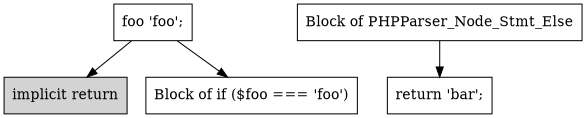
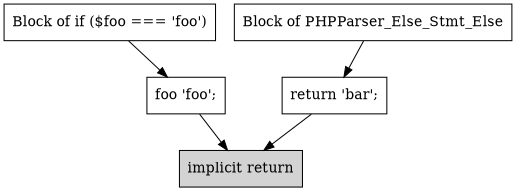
(440, 22) -> (373, 22)
(198, 56) -> (144, 56)
none -> (292, 129)
